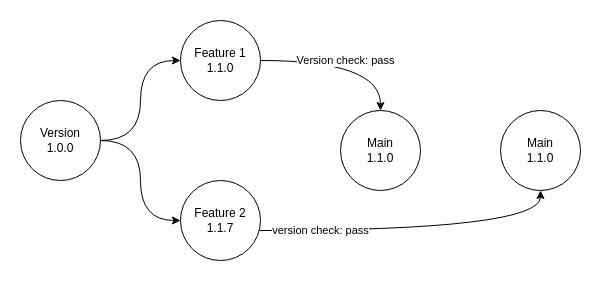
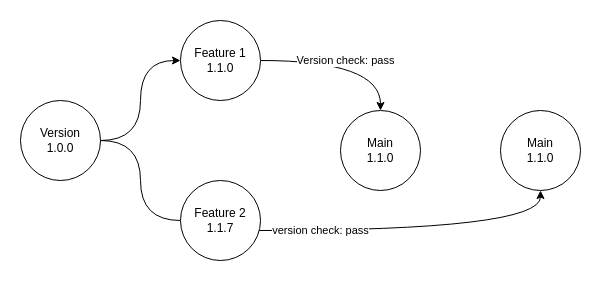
(153, 215) -> (157, 215)
